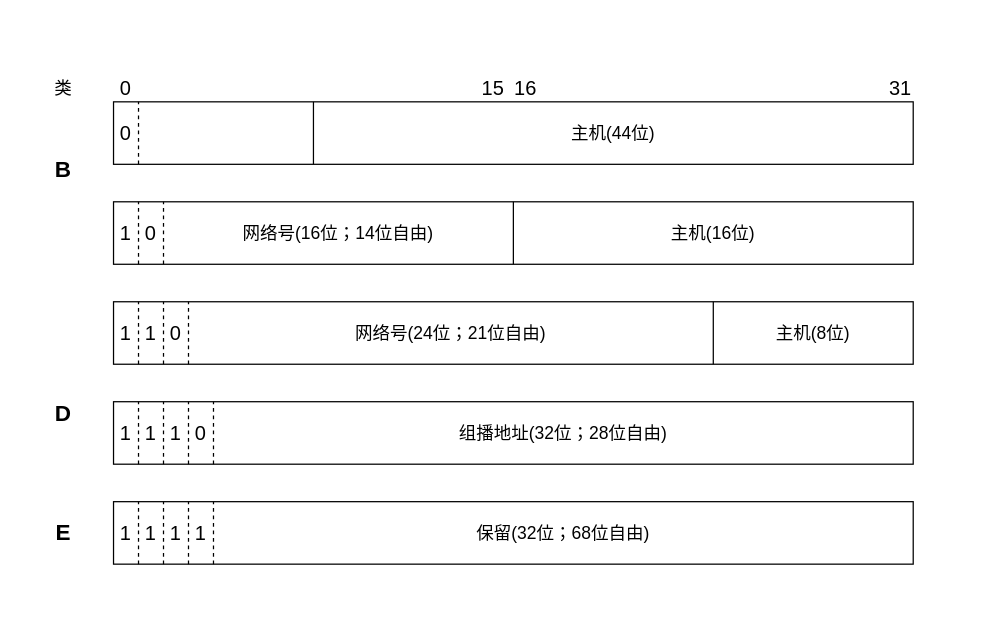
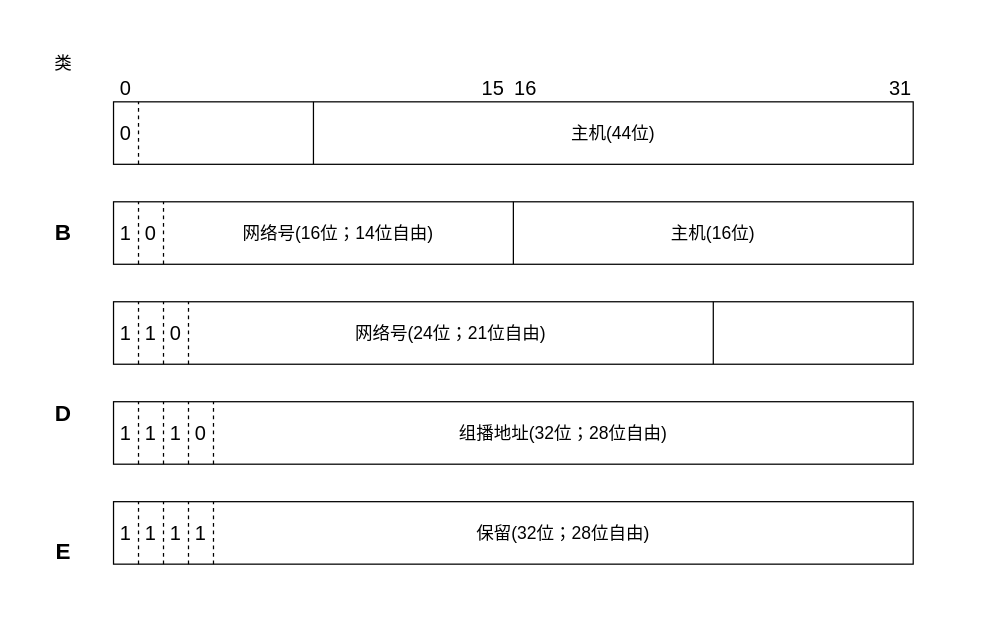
(63, 88) -> (63, 63)
(63, 171) -> (63, 233)
(813, 333) -> none
(63, 533) -> (63, 552)
(563, 533) -> (563, 533)
